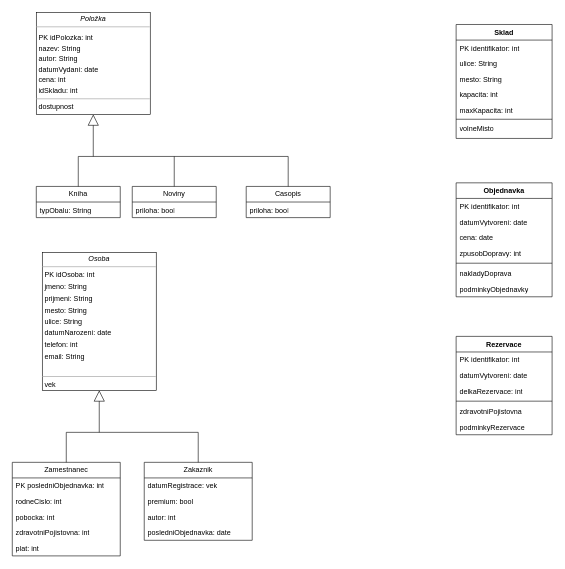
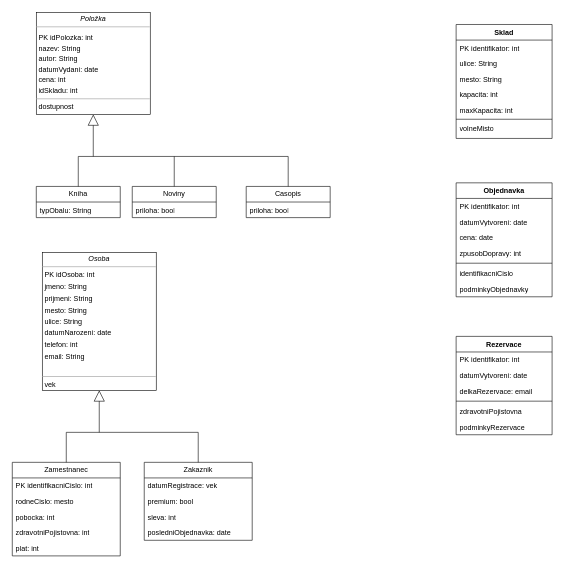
(487, 274) -> (491, 274)
(494, 392) -> (498, 392)
(63, 486) -> (59, 486)
(41, 502) -> (46, 502)
(165, 518) -> (164, 518)
